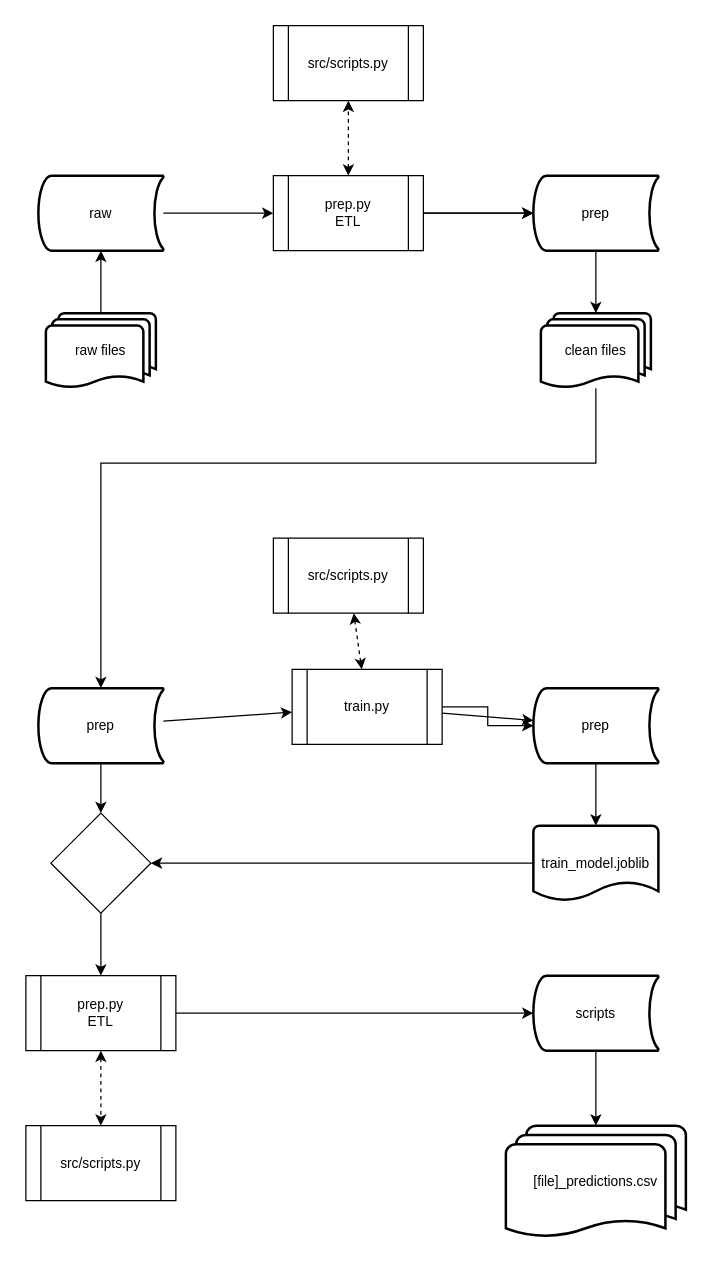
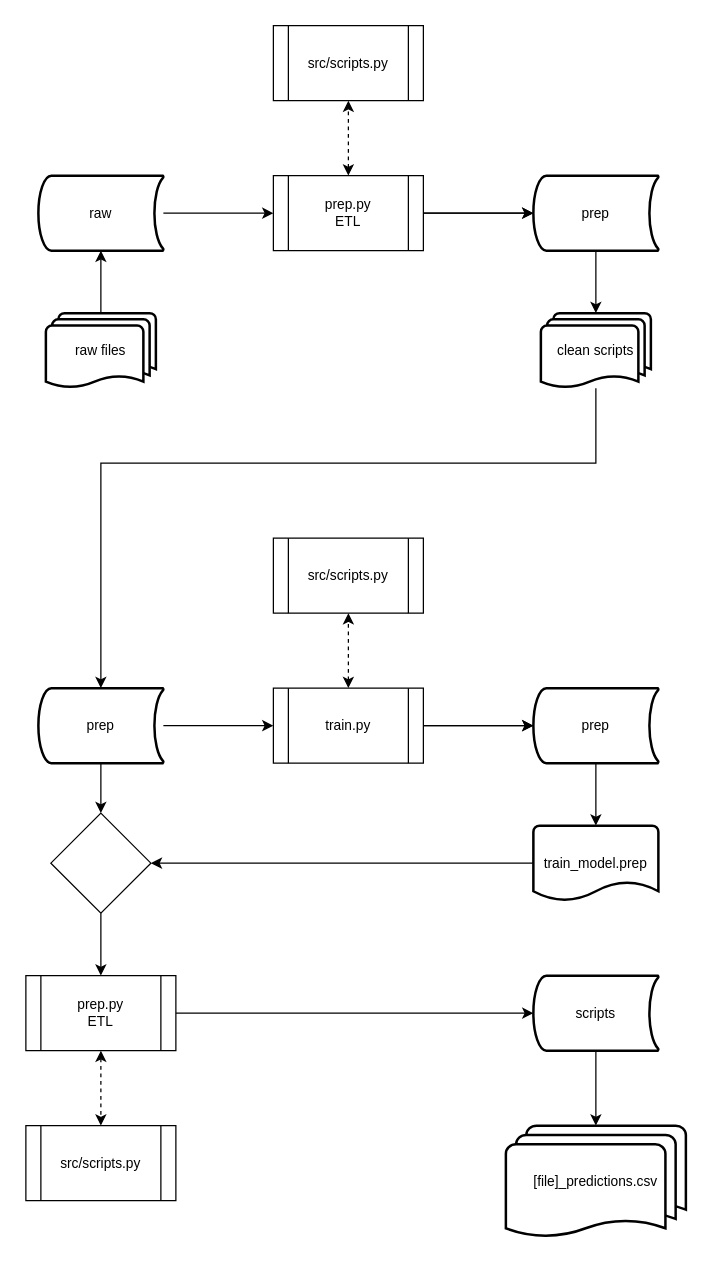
(596, 351) -> (596, 351)
(367, 707) -> (348, 726)
(596, 863) -> (596, 863)
